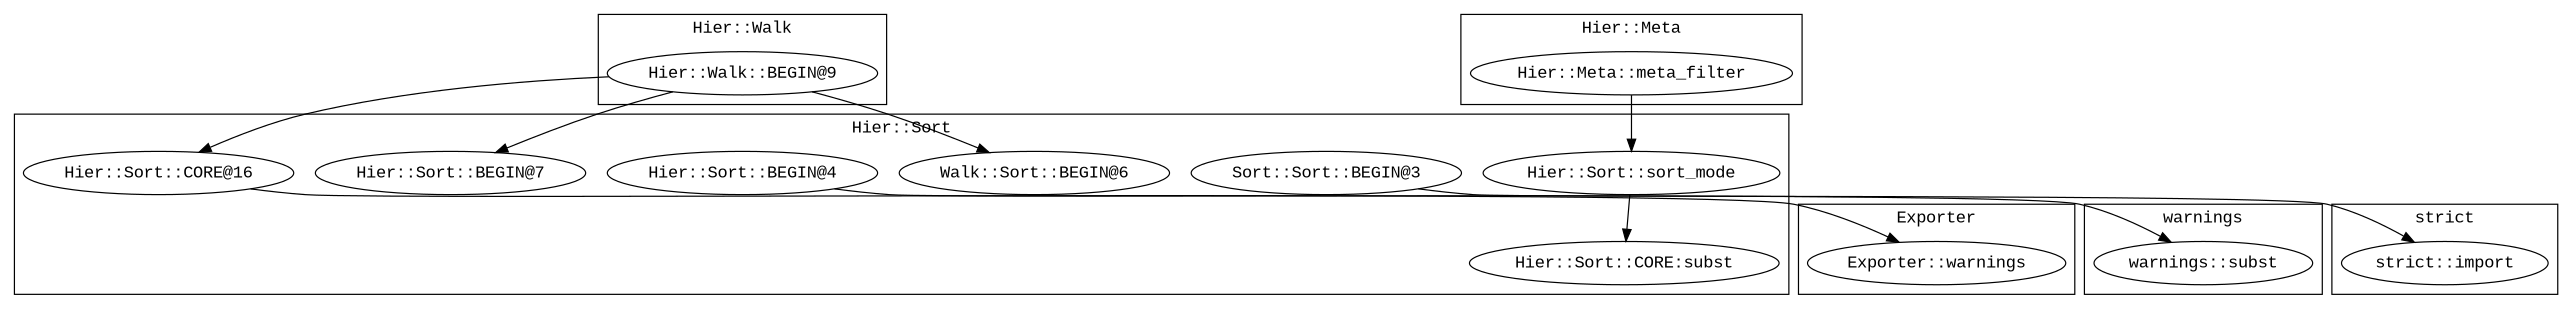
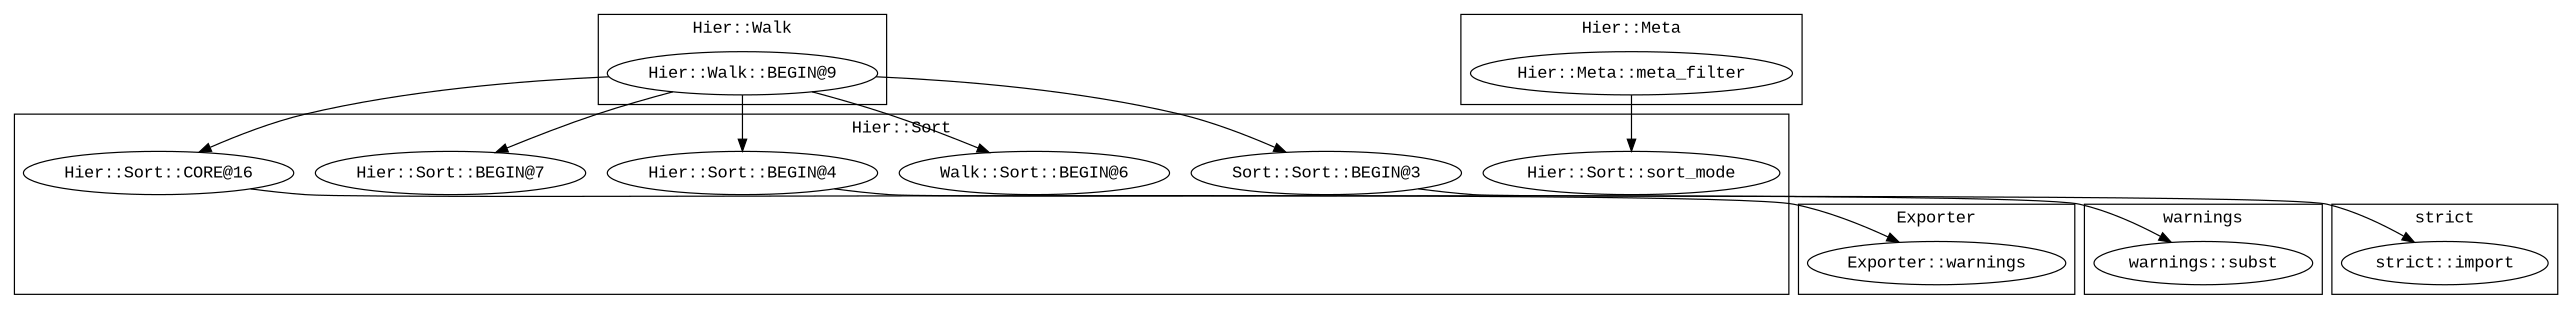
none -> (1079, 95)
none -> (742, 122)
(1624, 263) -> none
